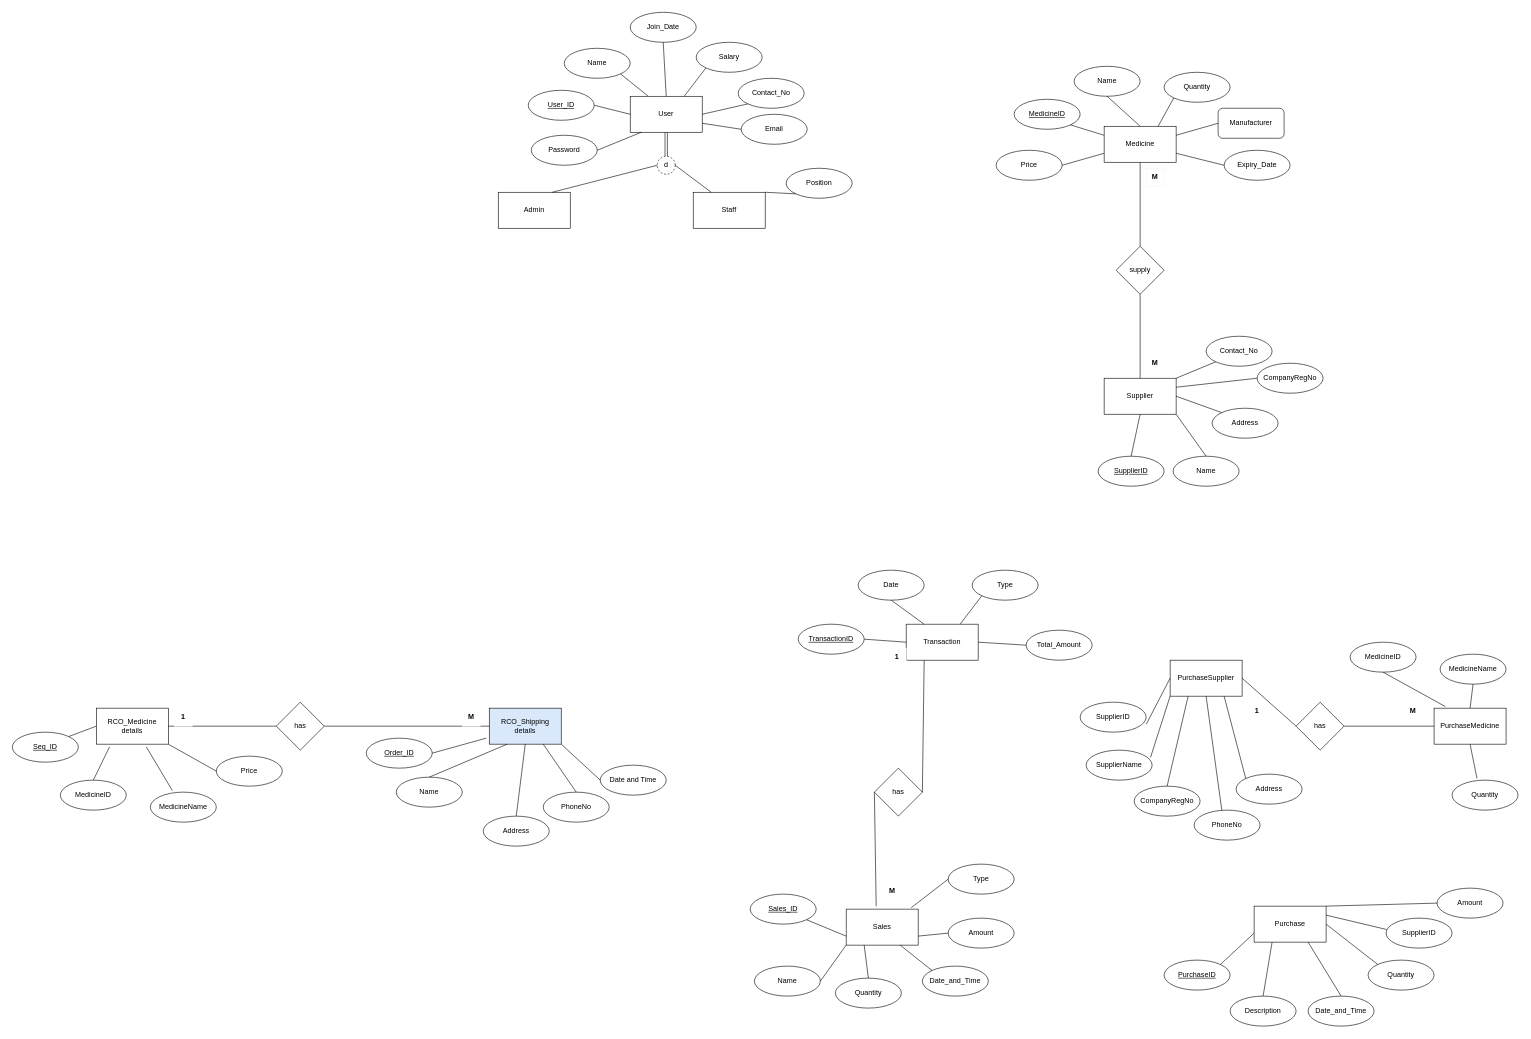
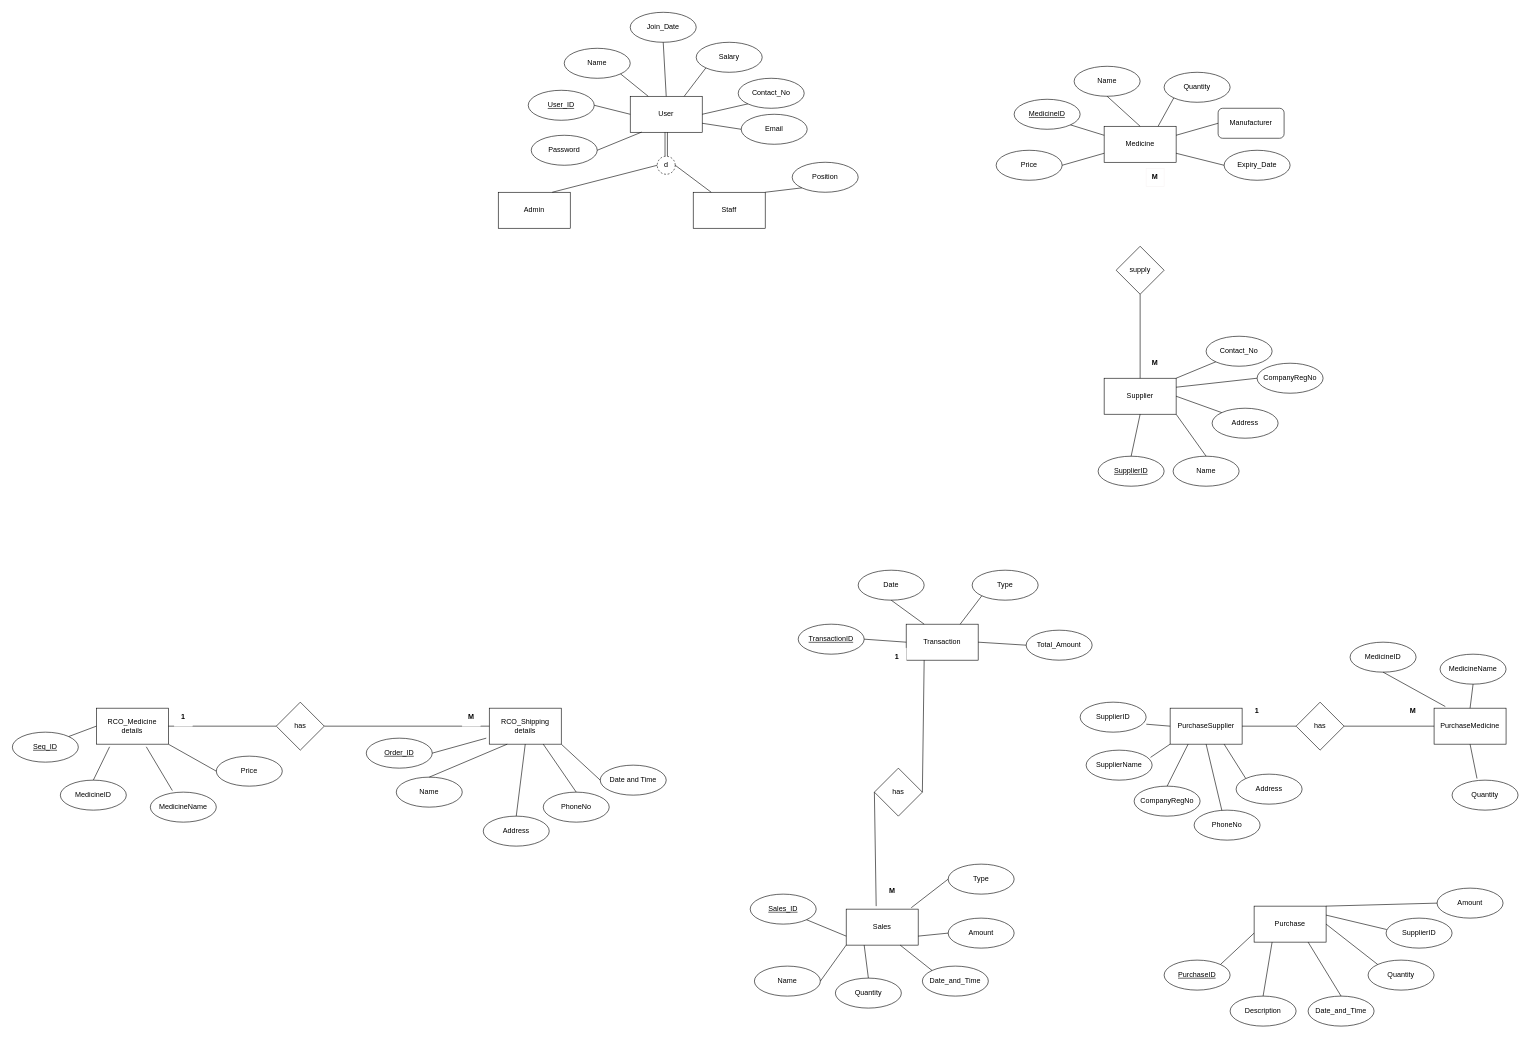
(819, 183) -> (825, 177)
(1140, 204) -> none
(1206, 678) -> (1206, 726)
(525, 726) -> (525, 726)
